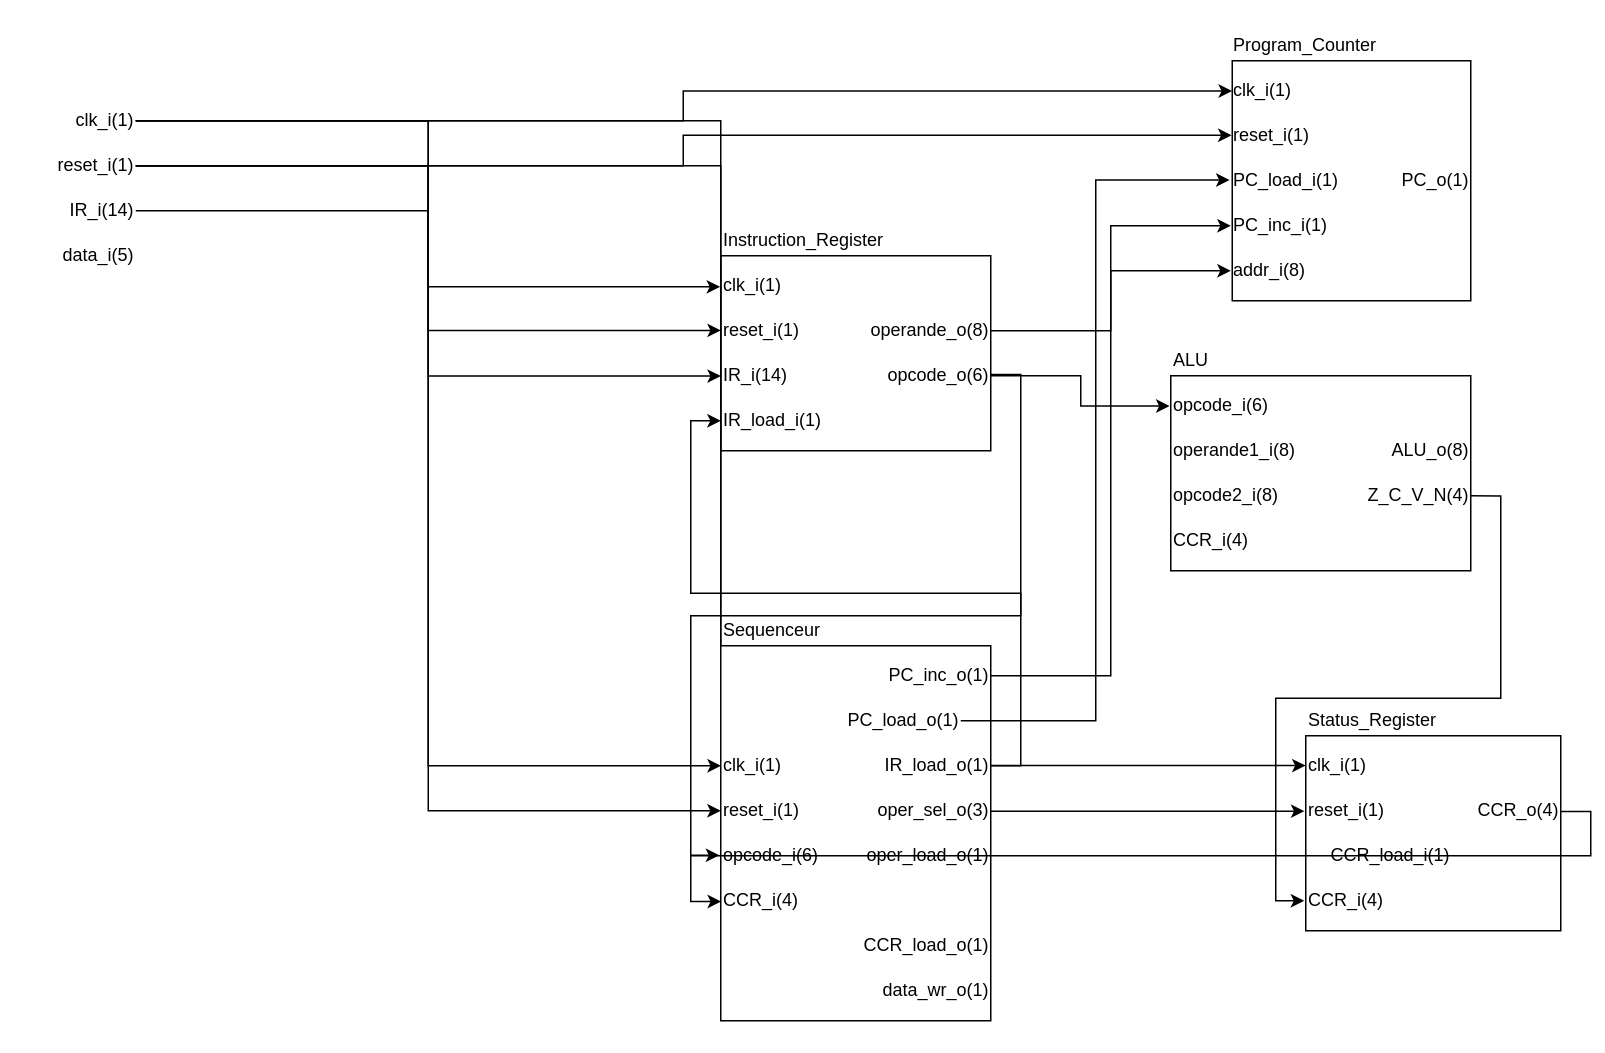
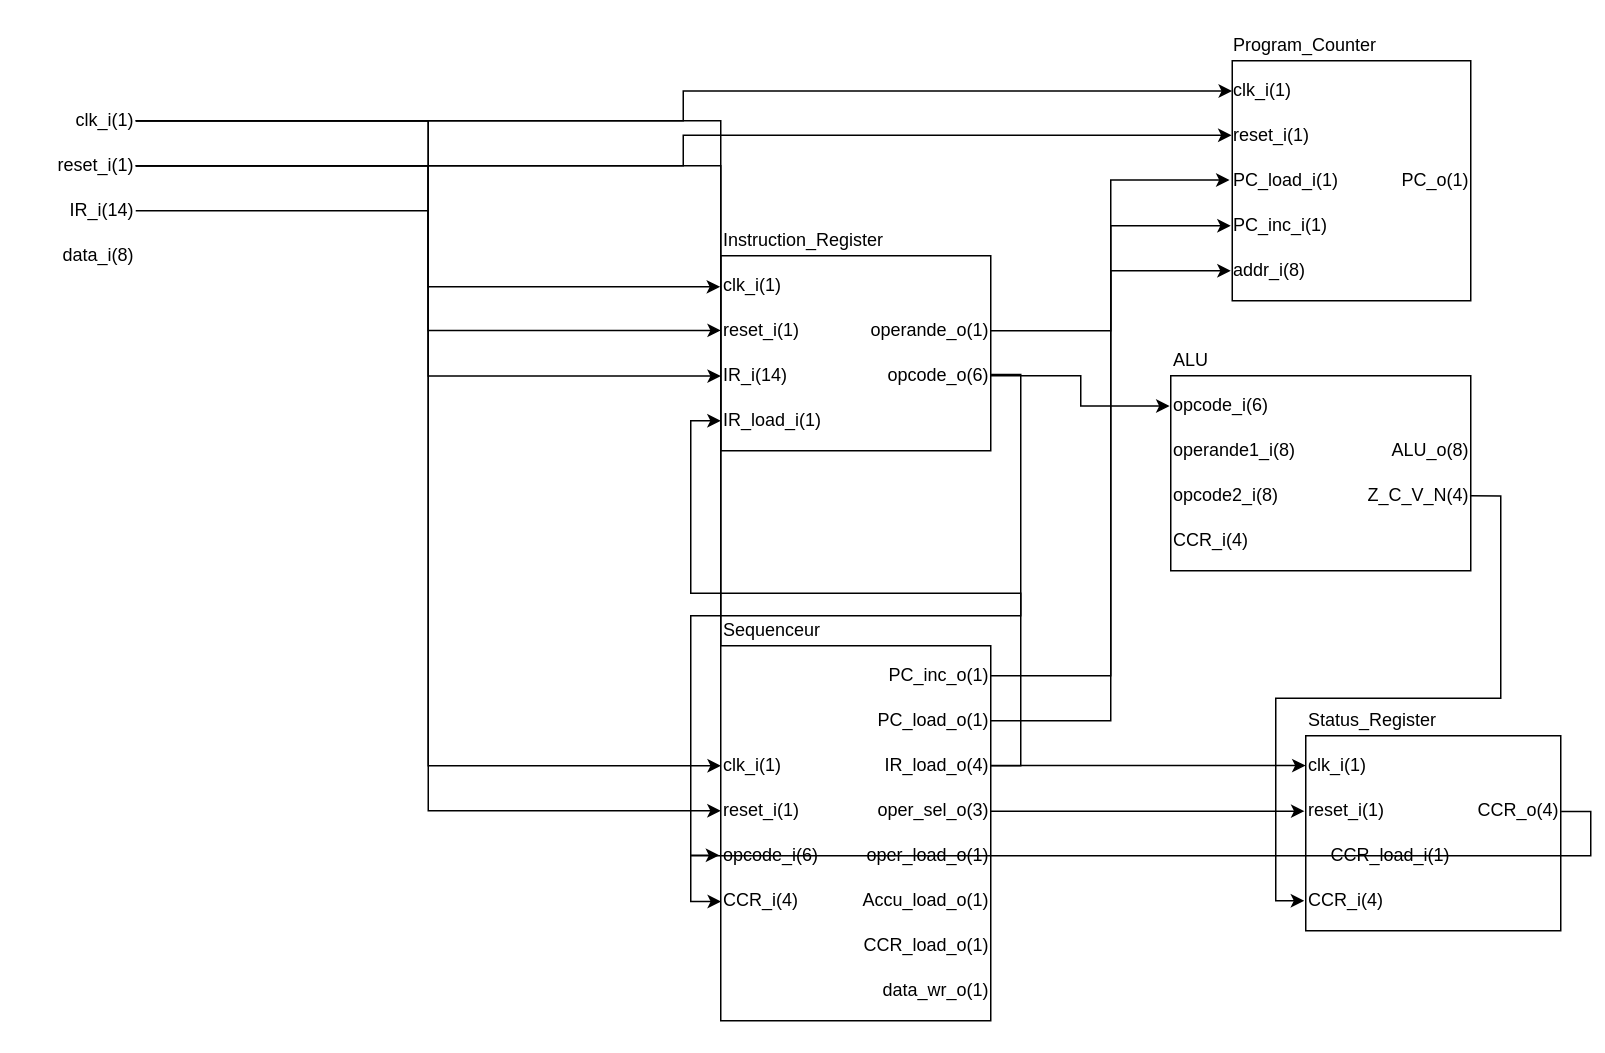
(91, 256) -> (91, 256)
(924, 331) -> (924, 331)
(901, 721) -> (931, 721)
(931, 766) -> (931, 766)
none -> (923, 901)
